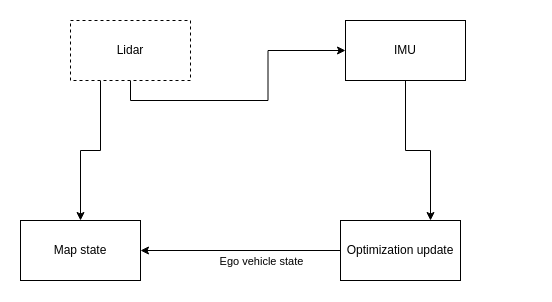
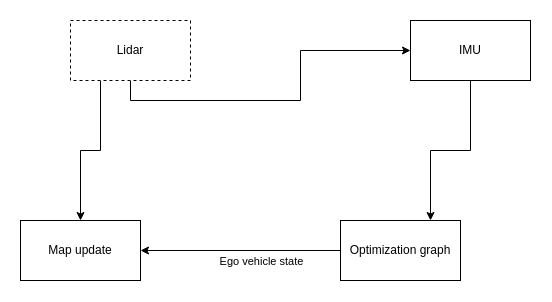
(406, 51) -> (471, 51)
(81, 251) -> (81, 251)
(401, 251) -> (401, 251)
